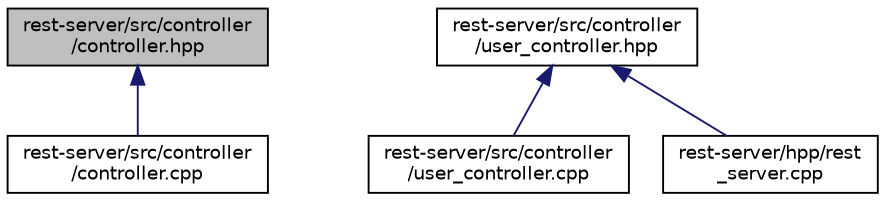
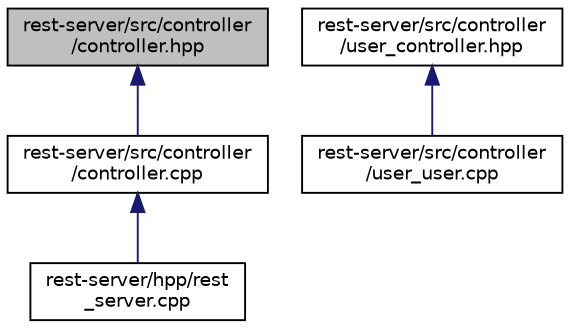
(677, 106) -> (138, 238)
(499, 164) -> (432, 164)
